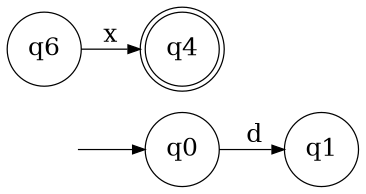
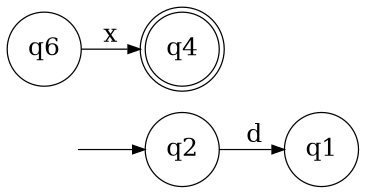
(182, 150) -> (182, 150)
